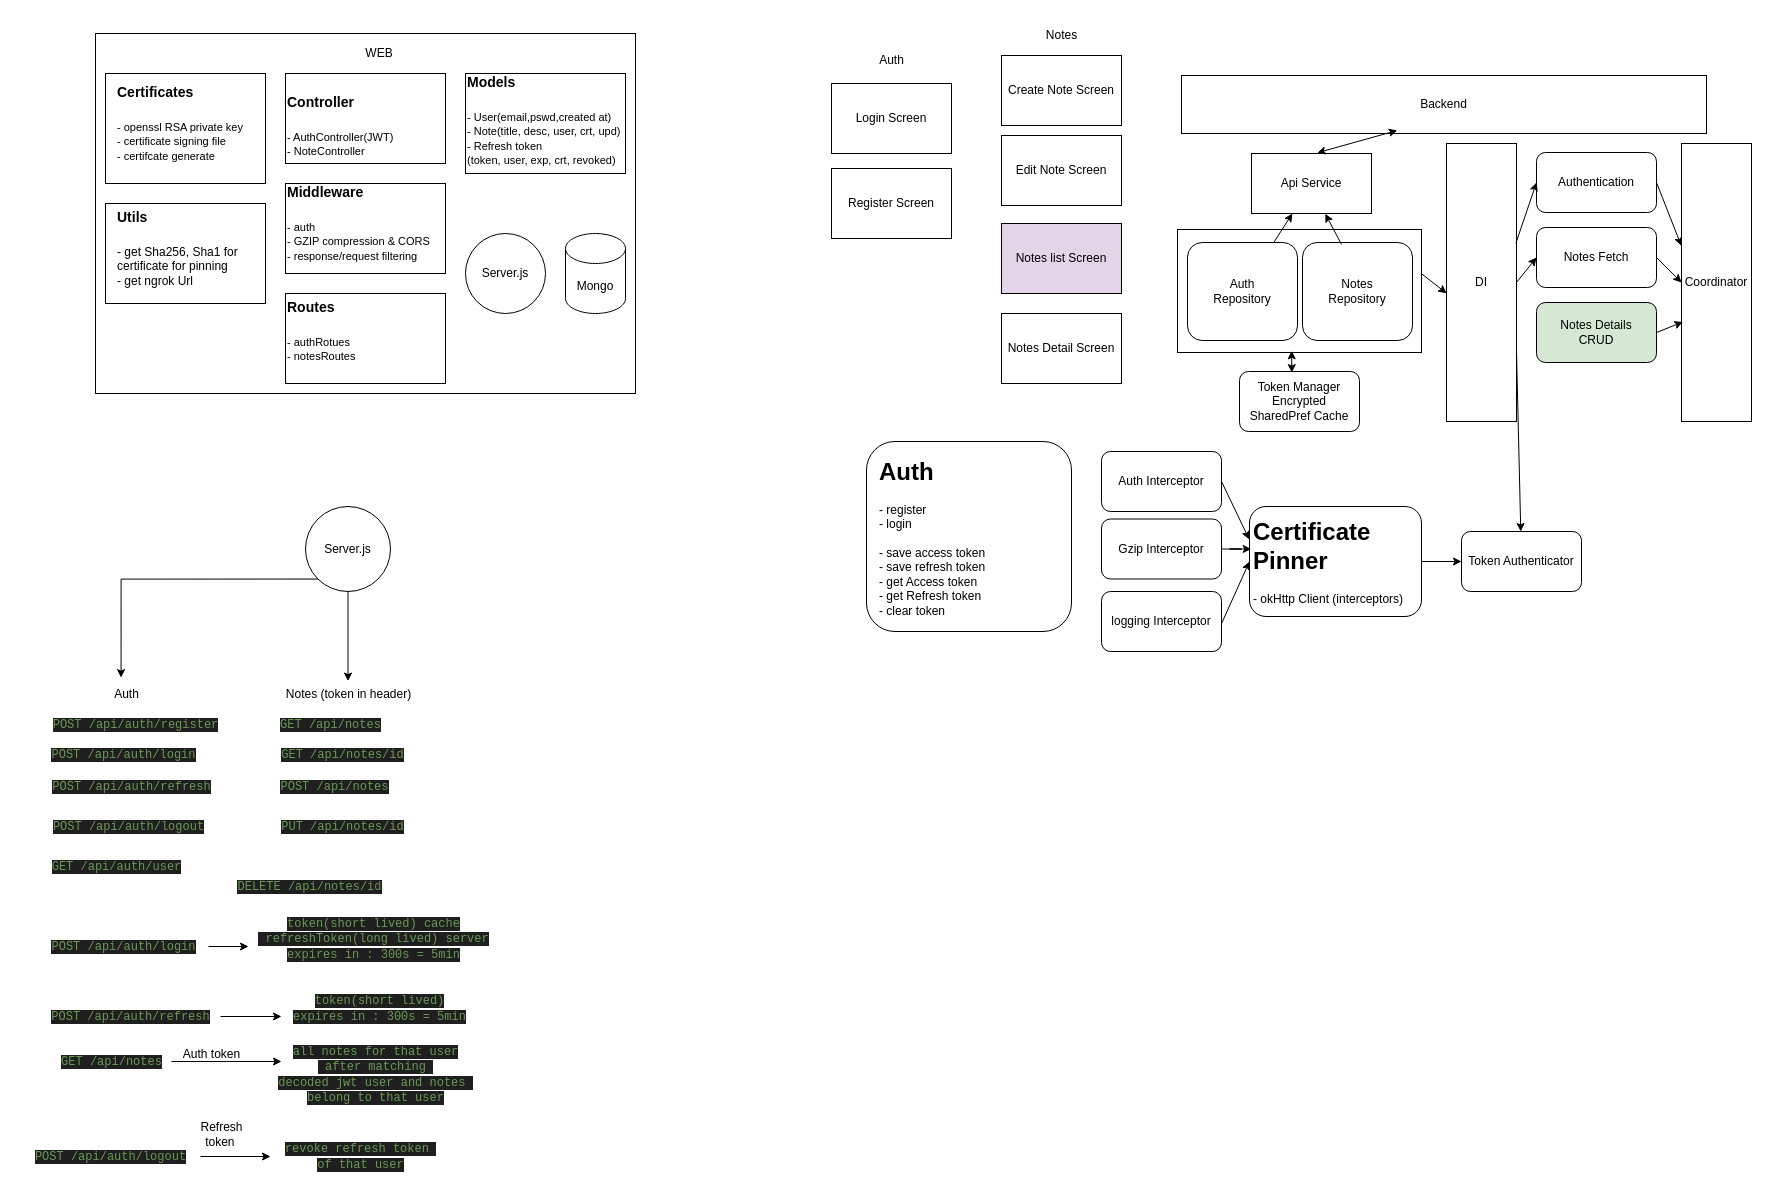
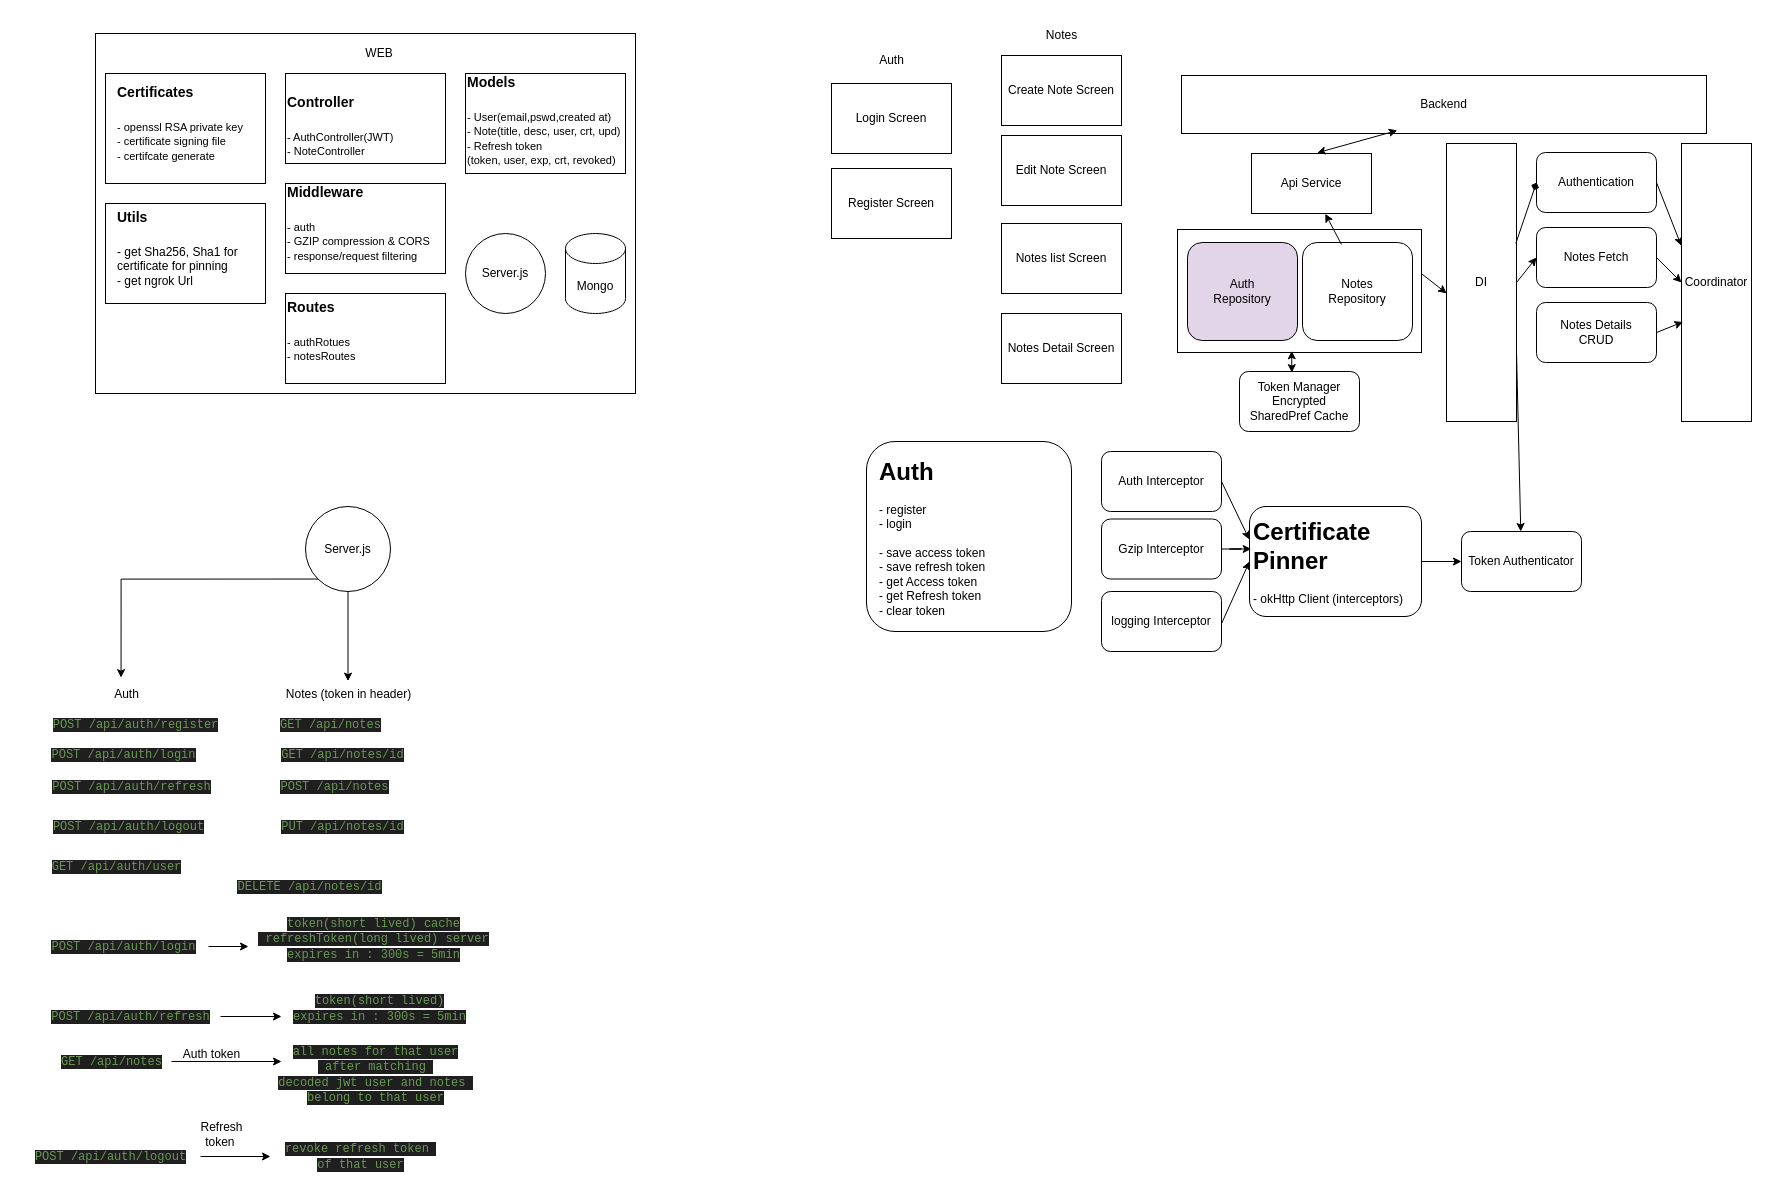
(1534, 190) -> (1534, 190)
(1281, 231) -> none
(1062, 259) -> (1062, 259)
(1243, 292) -> (1243, 292)
(1597, 333) -> (1597, 333)
